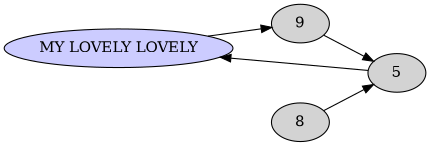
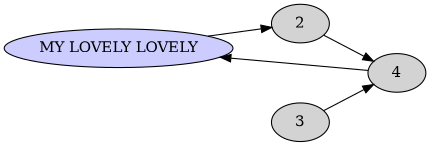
(300, 24) -> (300, 24)
(397, 73) -> (397, 73)
(300, 122) -> (300, 122)
